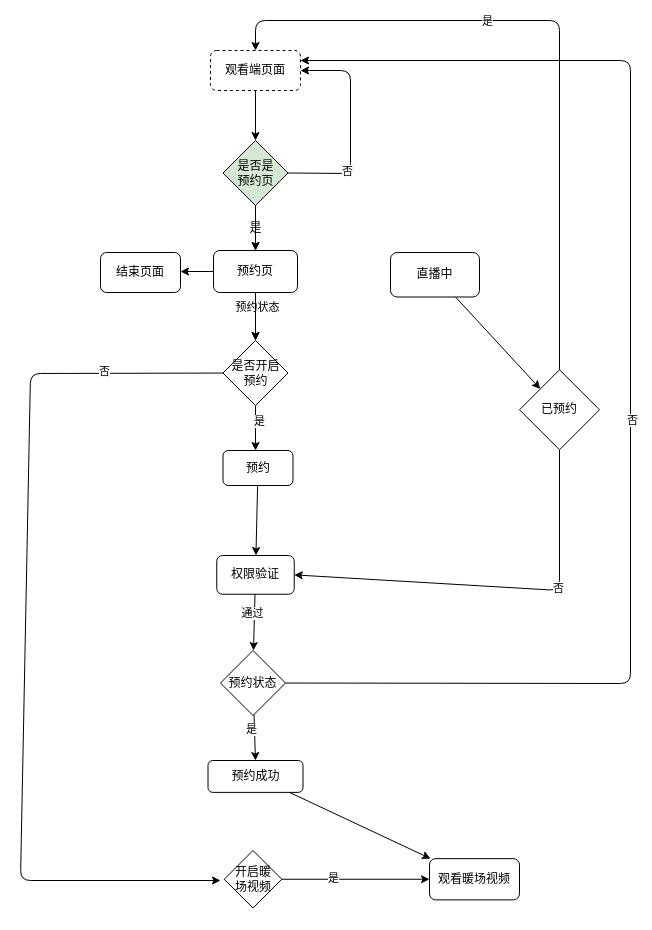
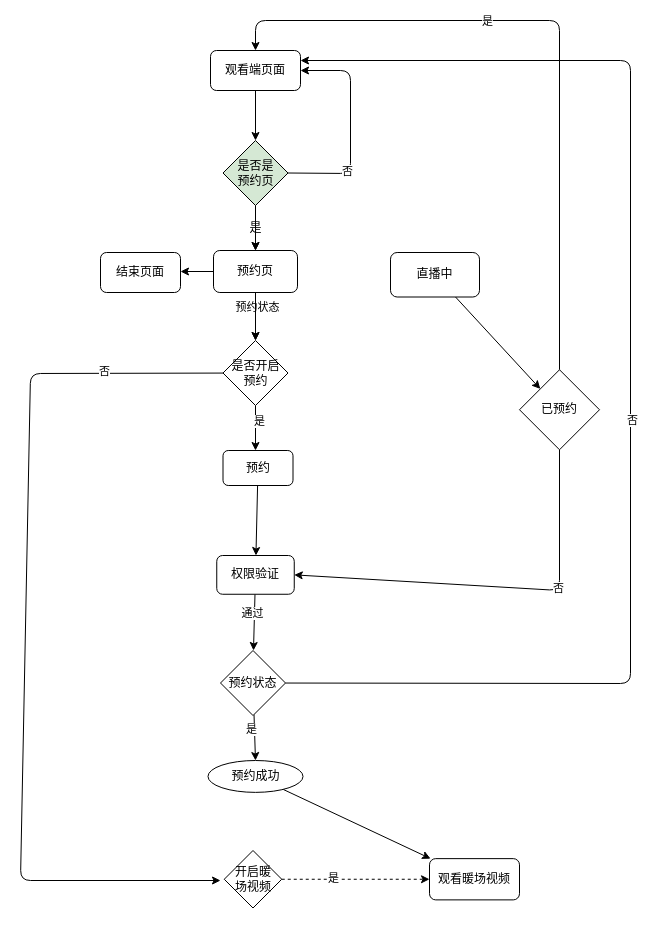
(256, 71) -> (256, 71)
(256, 776) -> (256, 776)
(379, 879) -> (379, 879)
